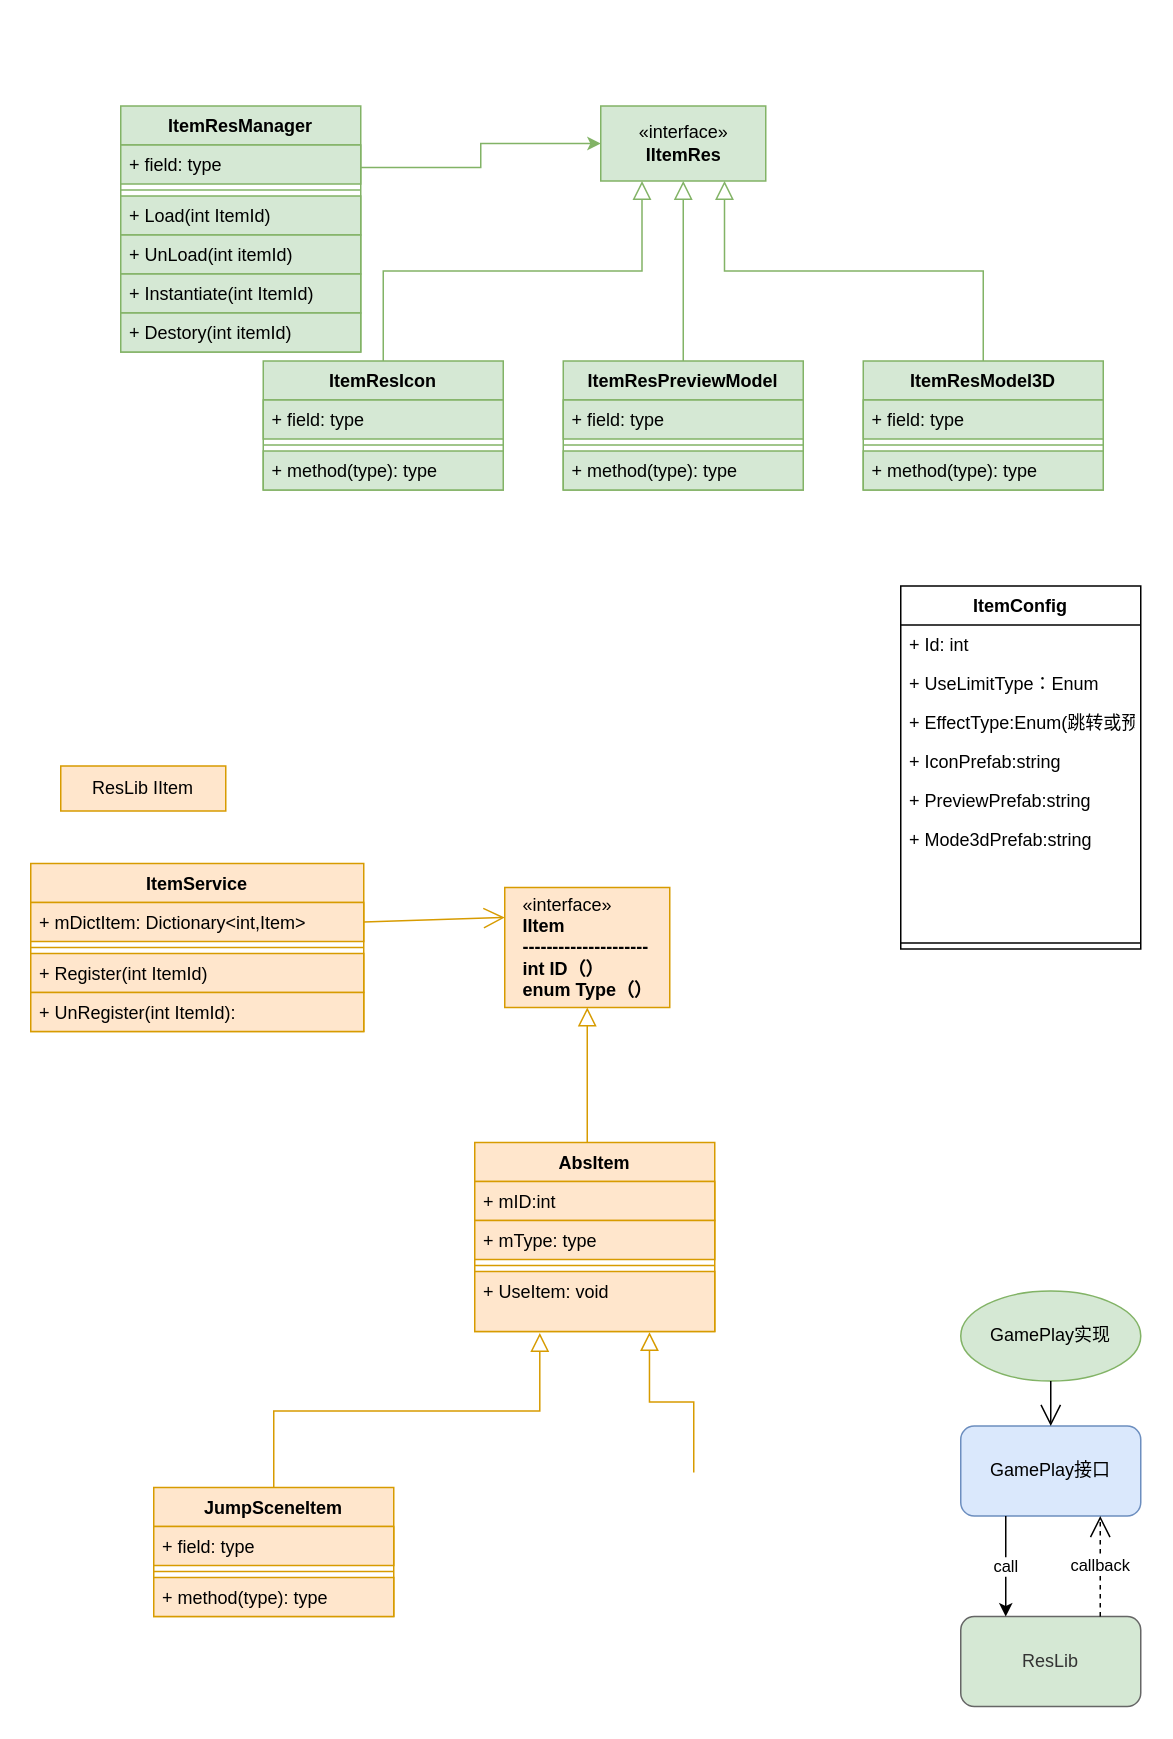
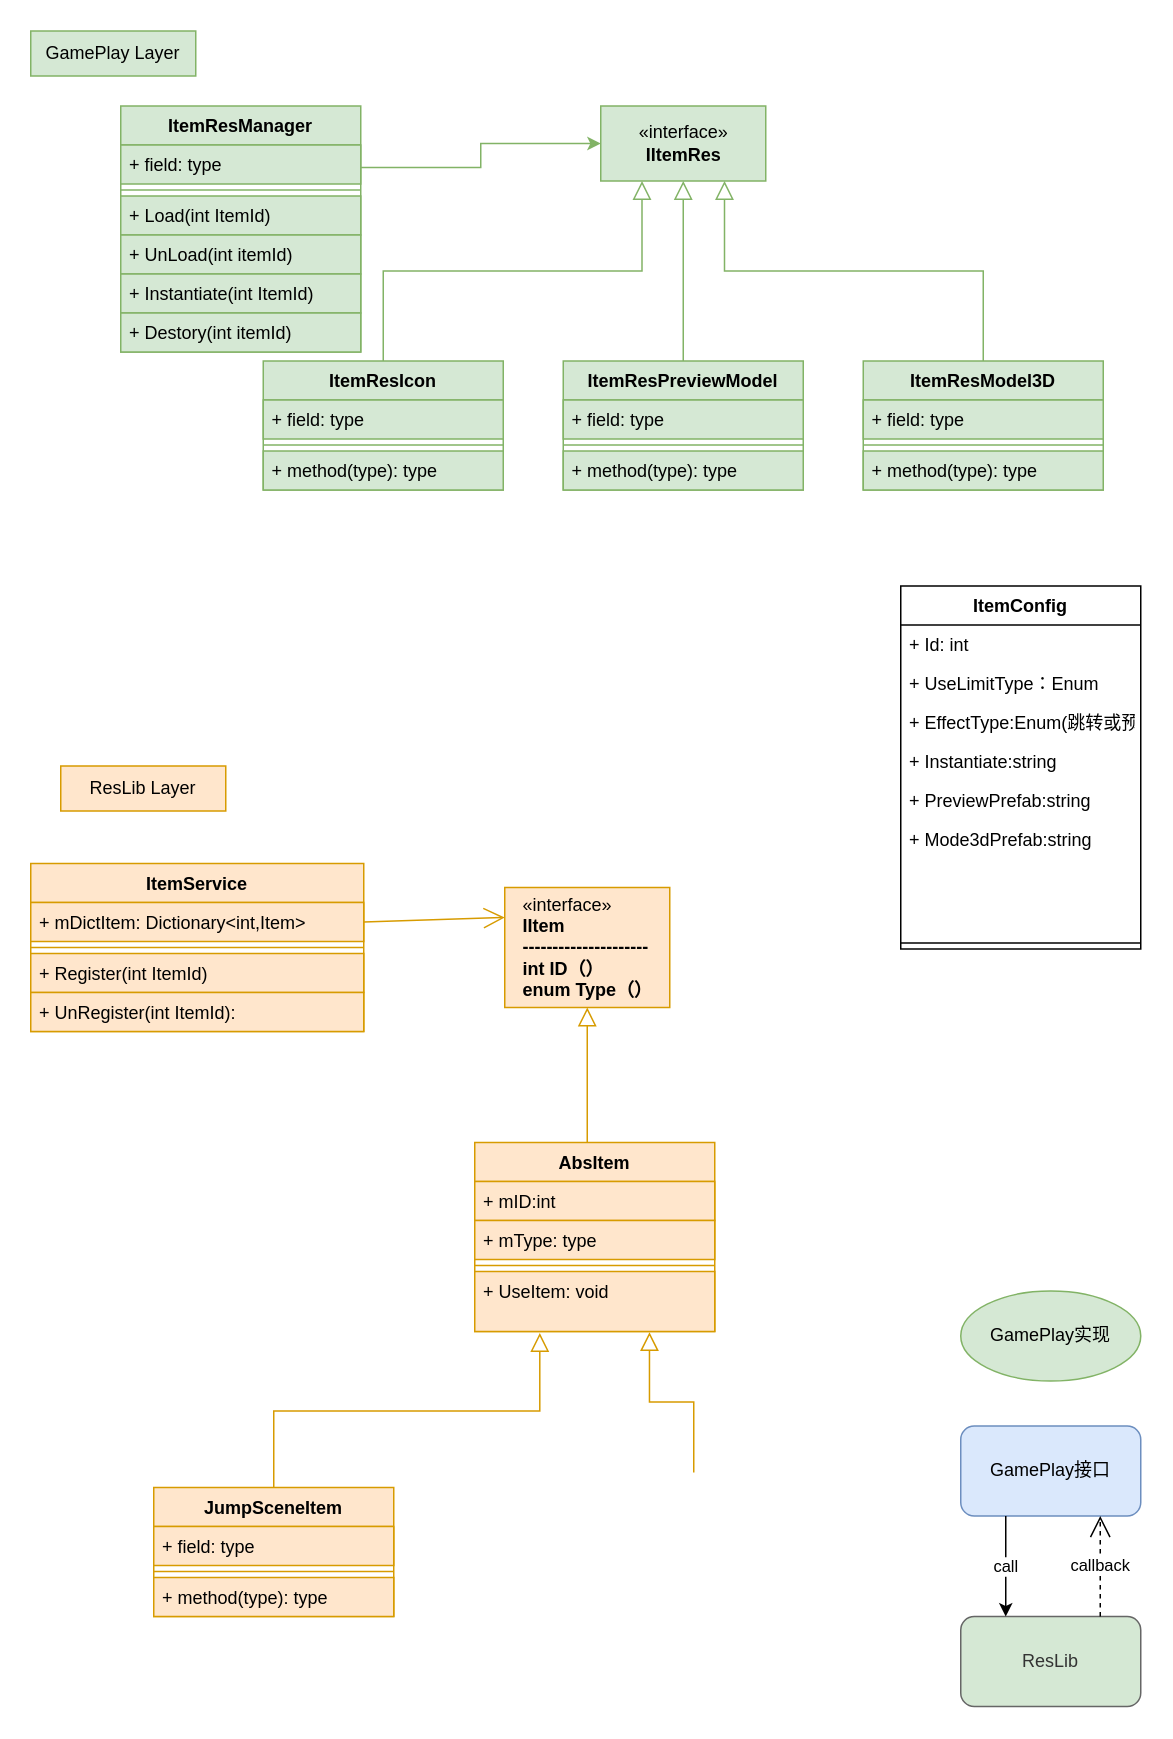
none -> (113, 53)
(998, 762) -> (1000, 762)
(143, 788) -> (143, 788)
(1051, 1401) -> none
